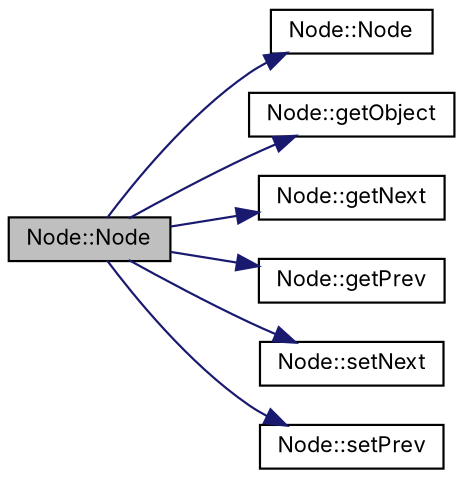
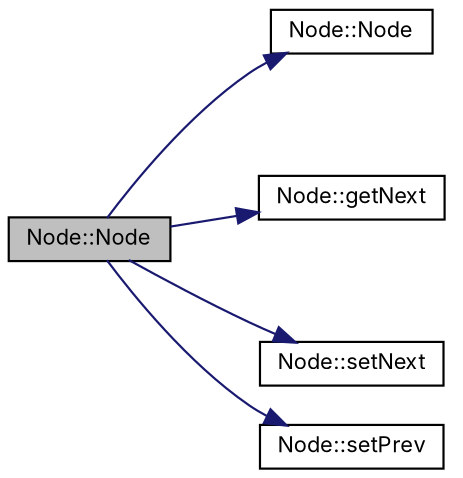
(352, 115) -> none
(352, 281) -> none
